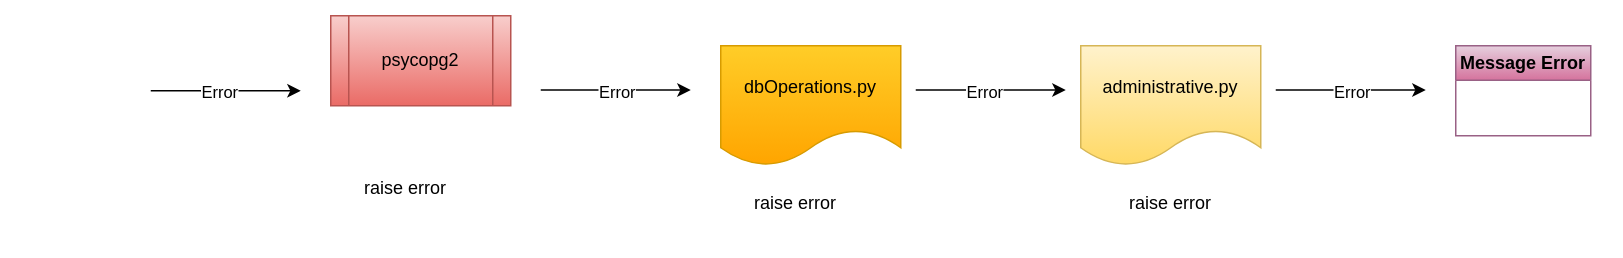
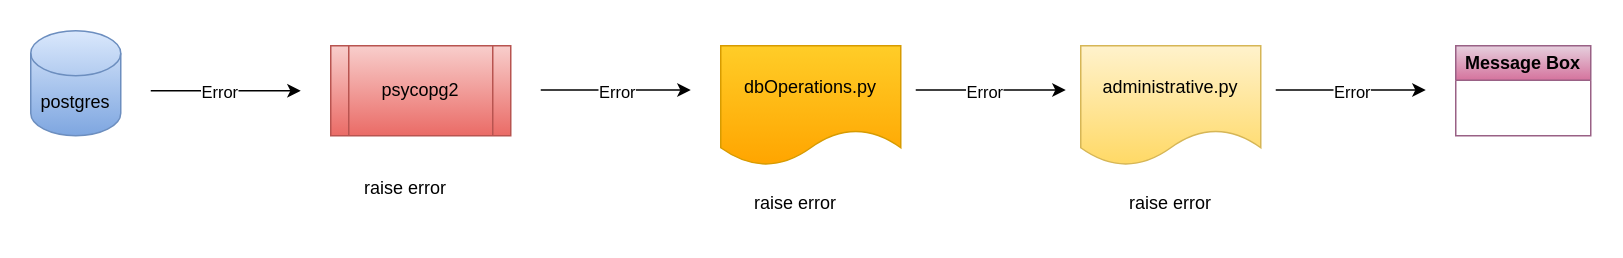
(421, 61) -> (421, 91)
(1523, 64) -> (1523, 64)
none -> (76, 83)
